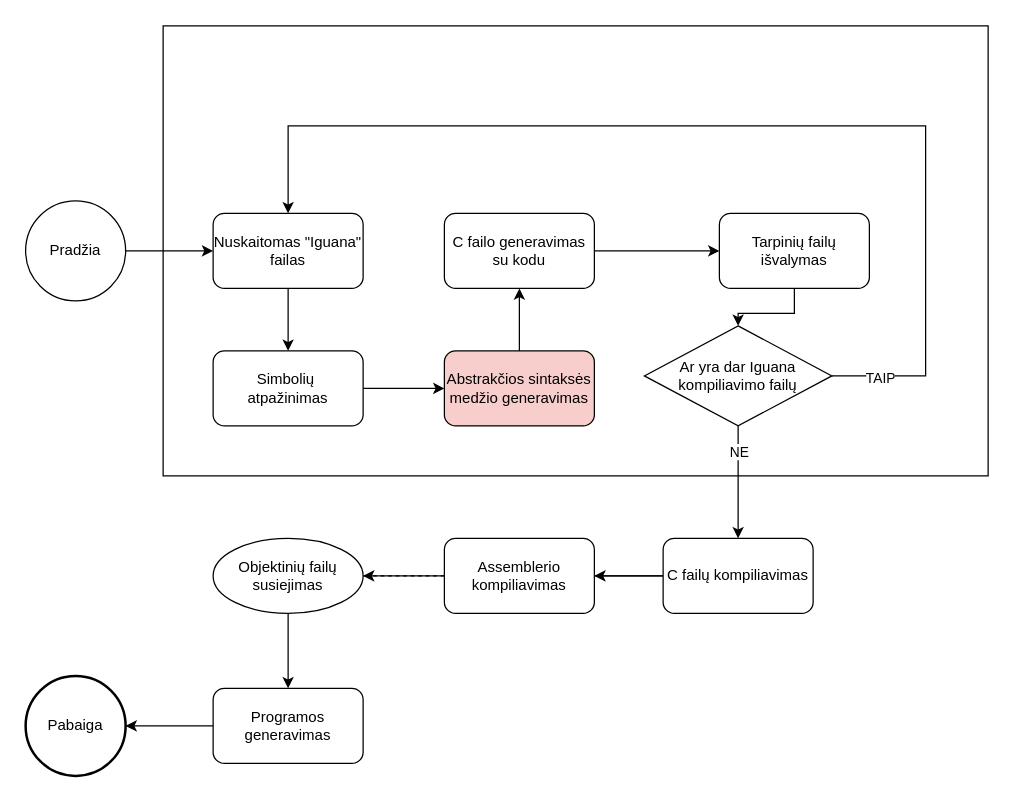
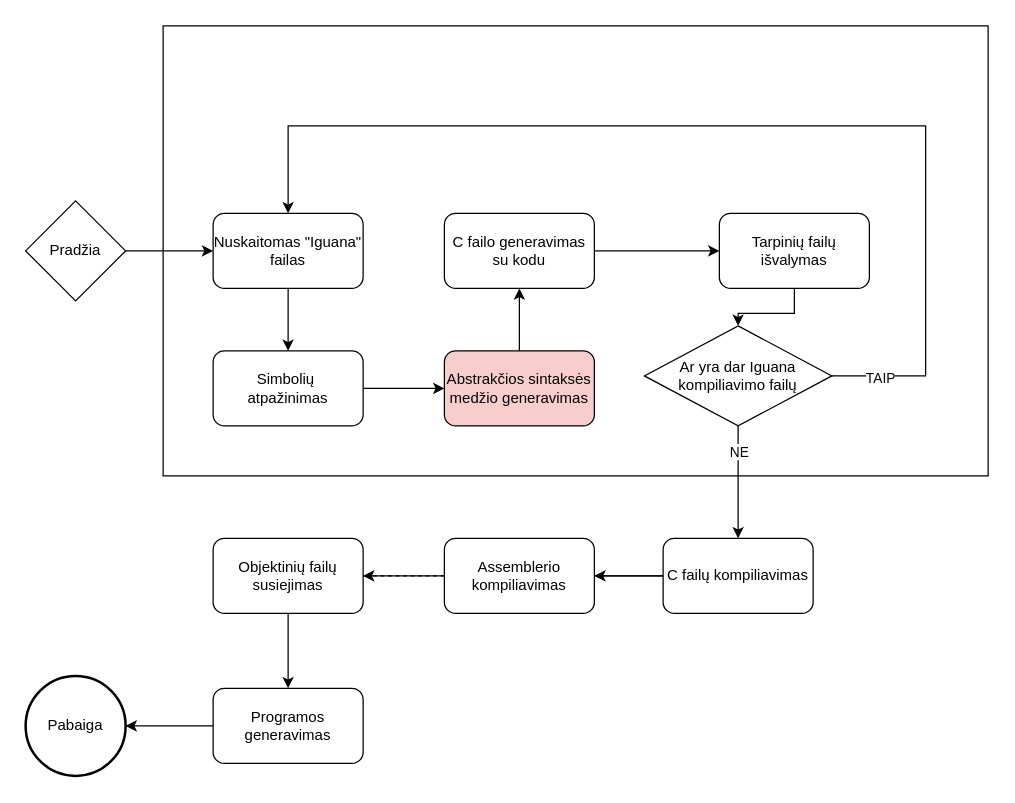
(76, 251) -> (76, 251)
(288, 576) -> (288, 576)
